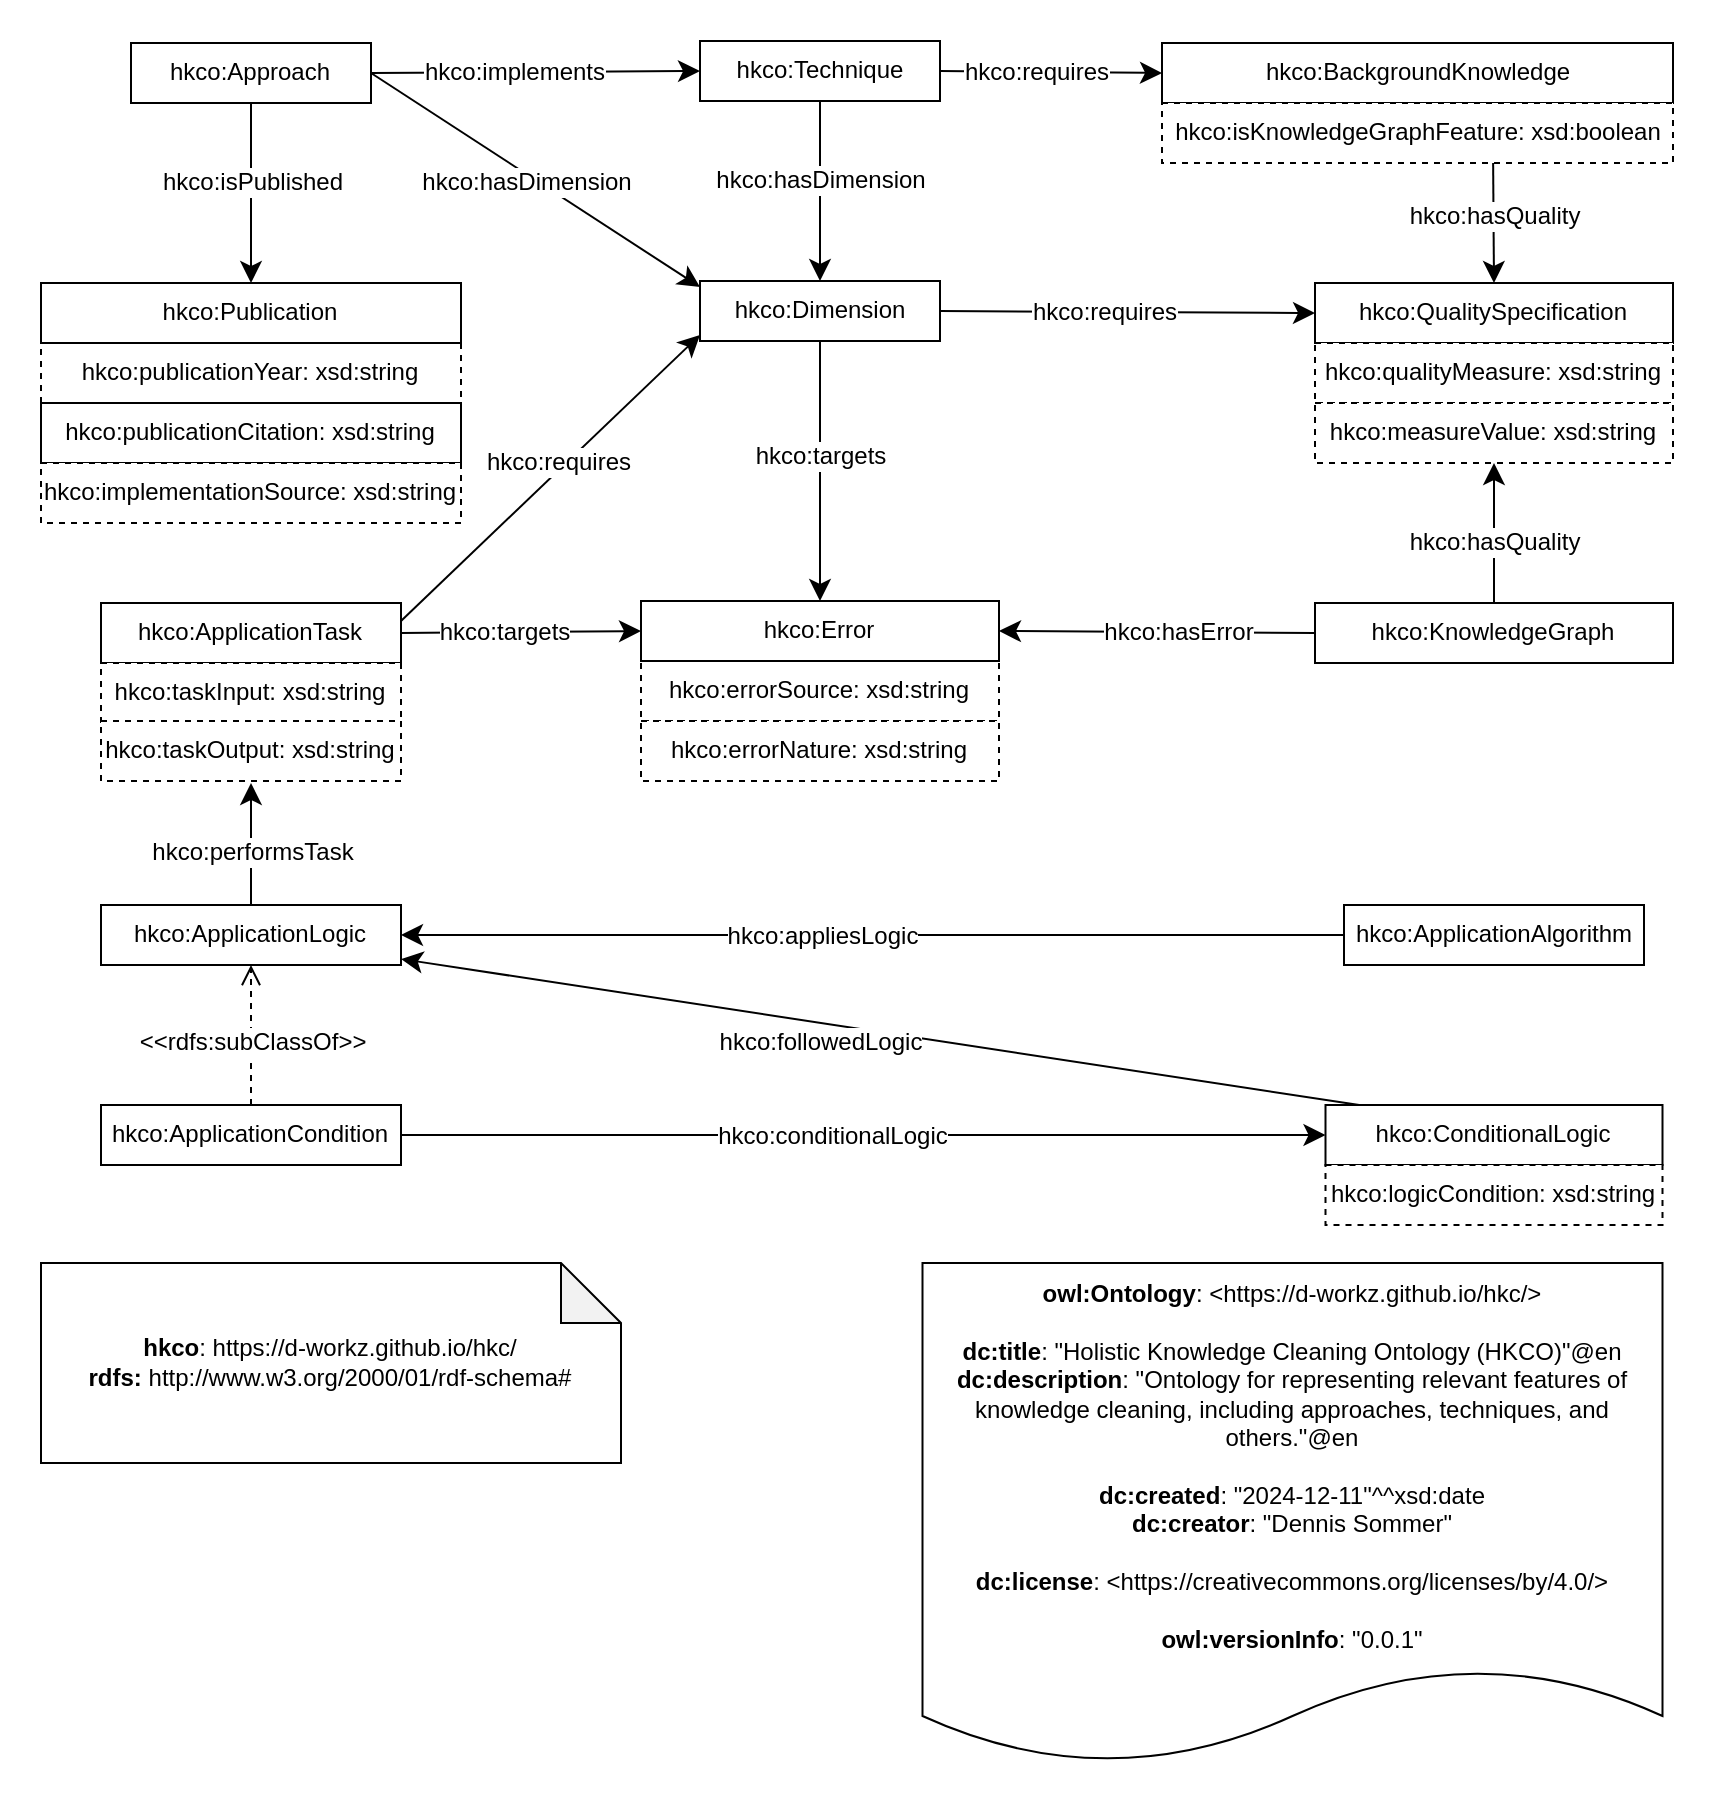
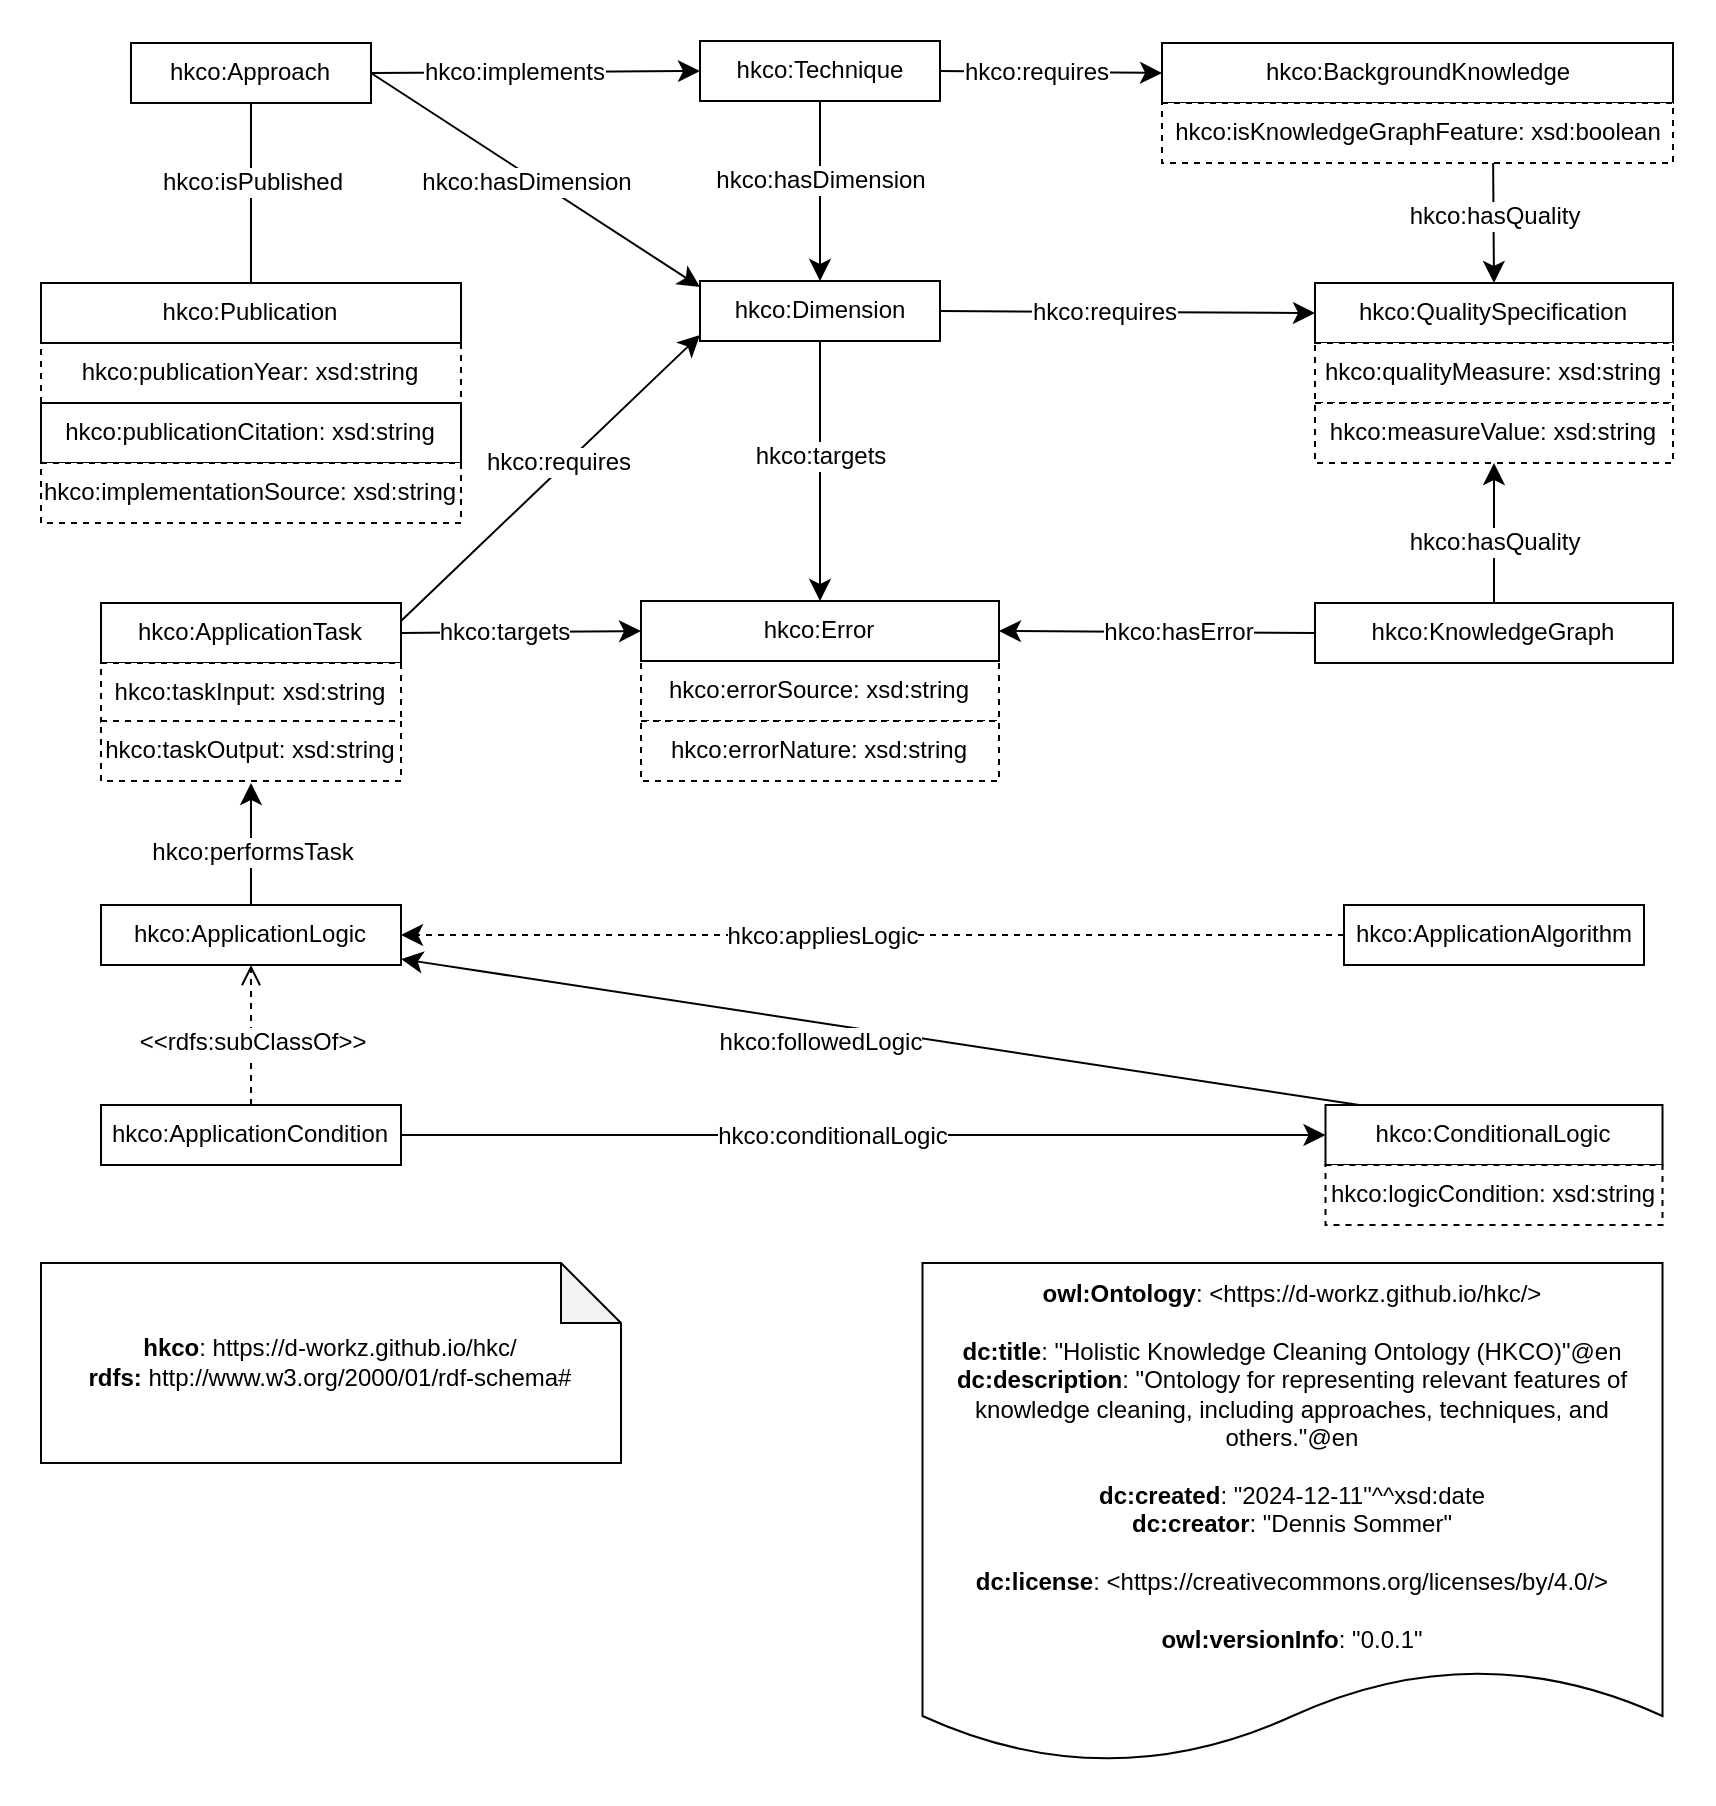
(251, 265) -> (251, 272)
(1131, 935) -> (1131, 935)
